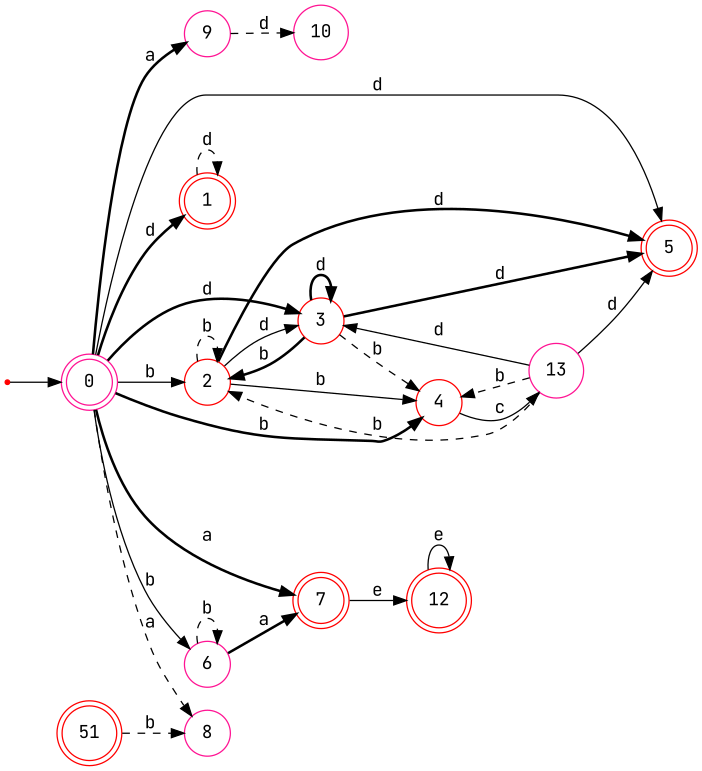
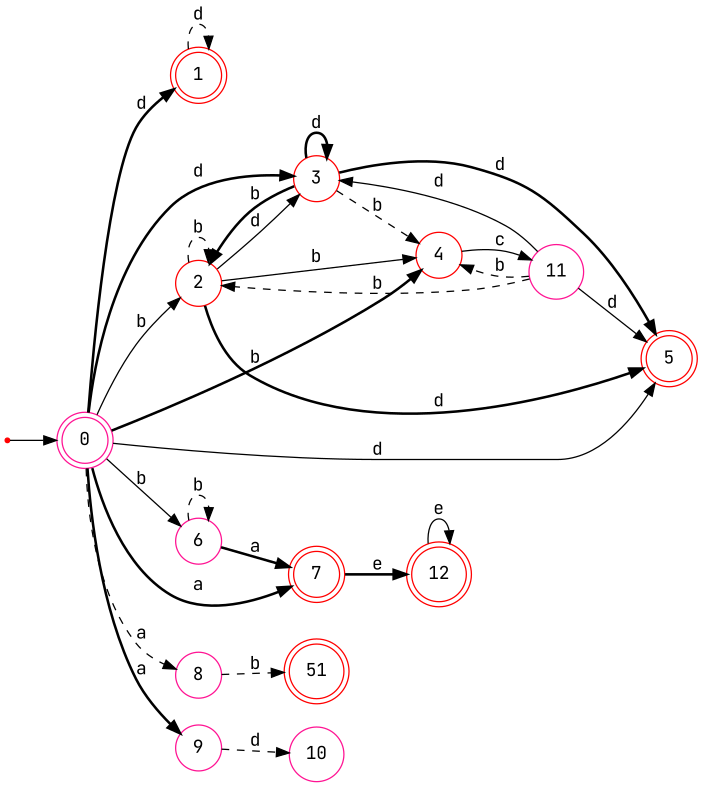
(556, 371) -> (556, 272)
(372, 600) -> (369, 574)
(147, 733) -> (246, 674)
